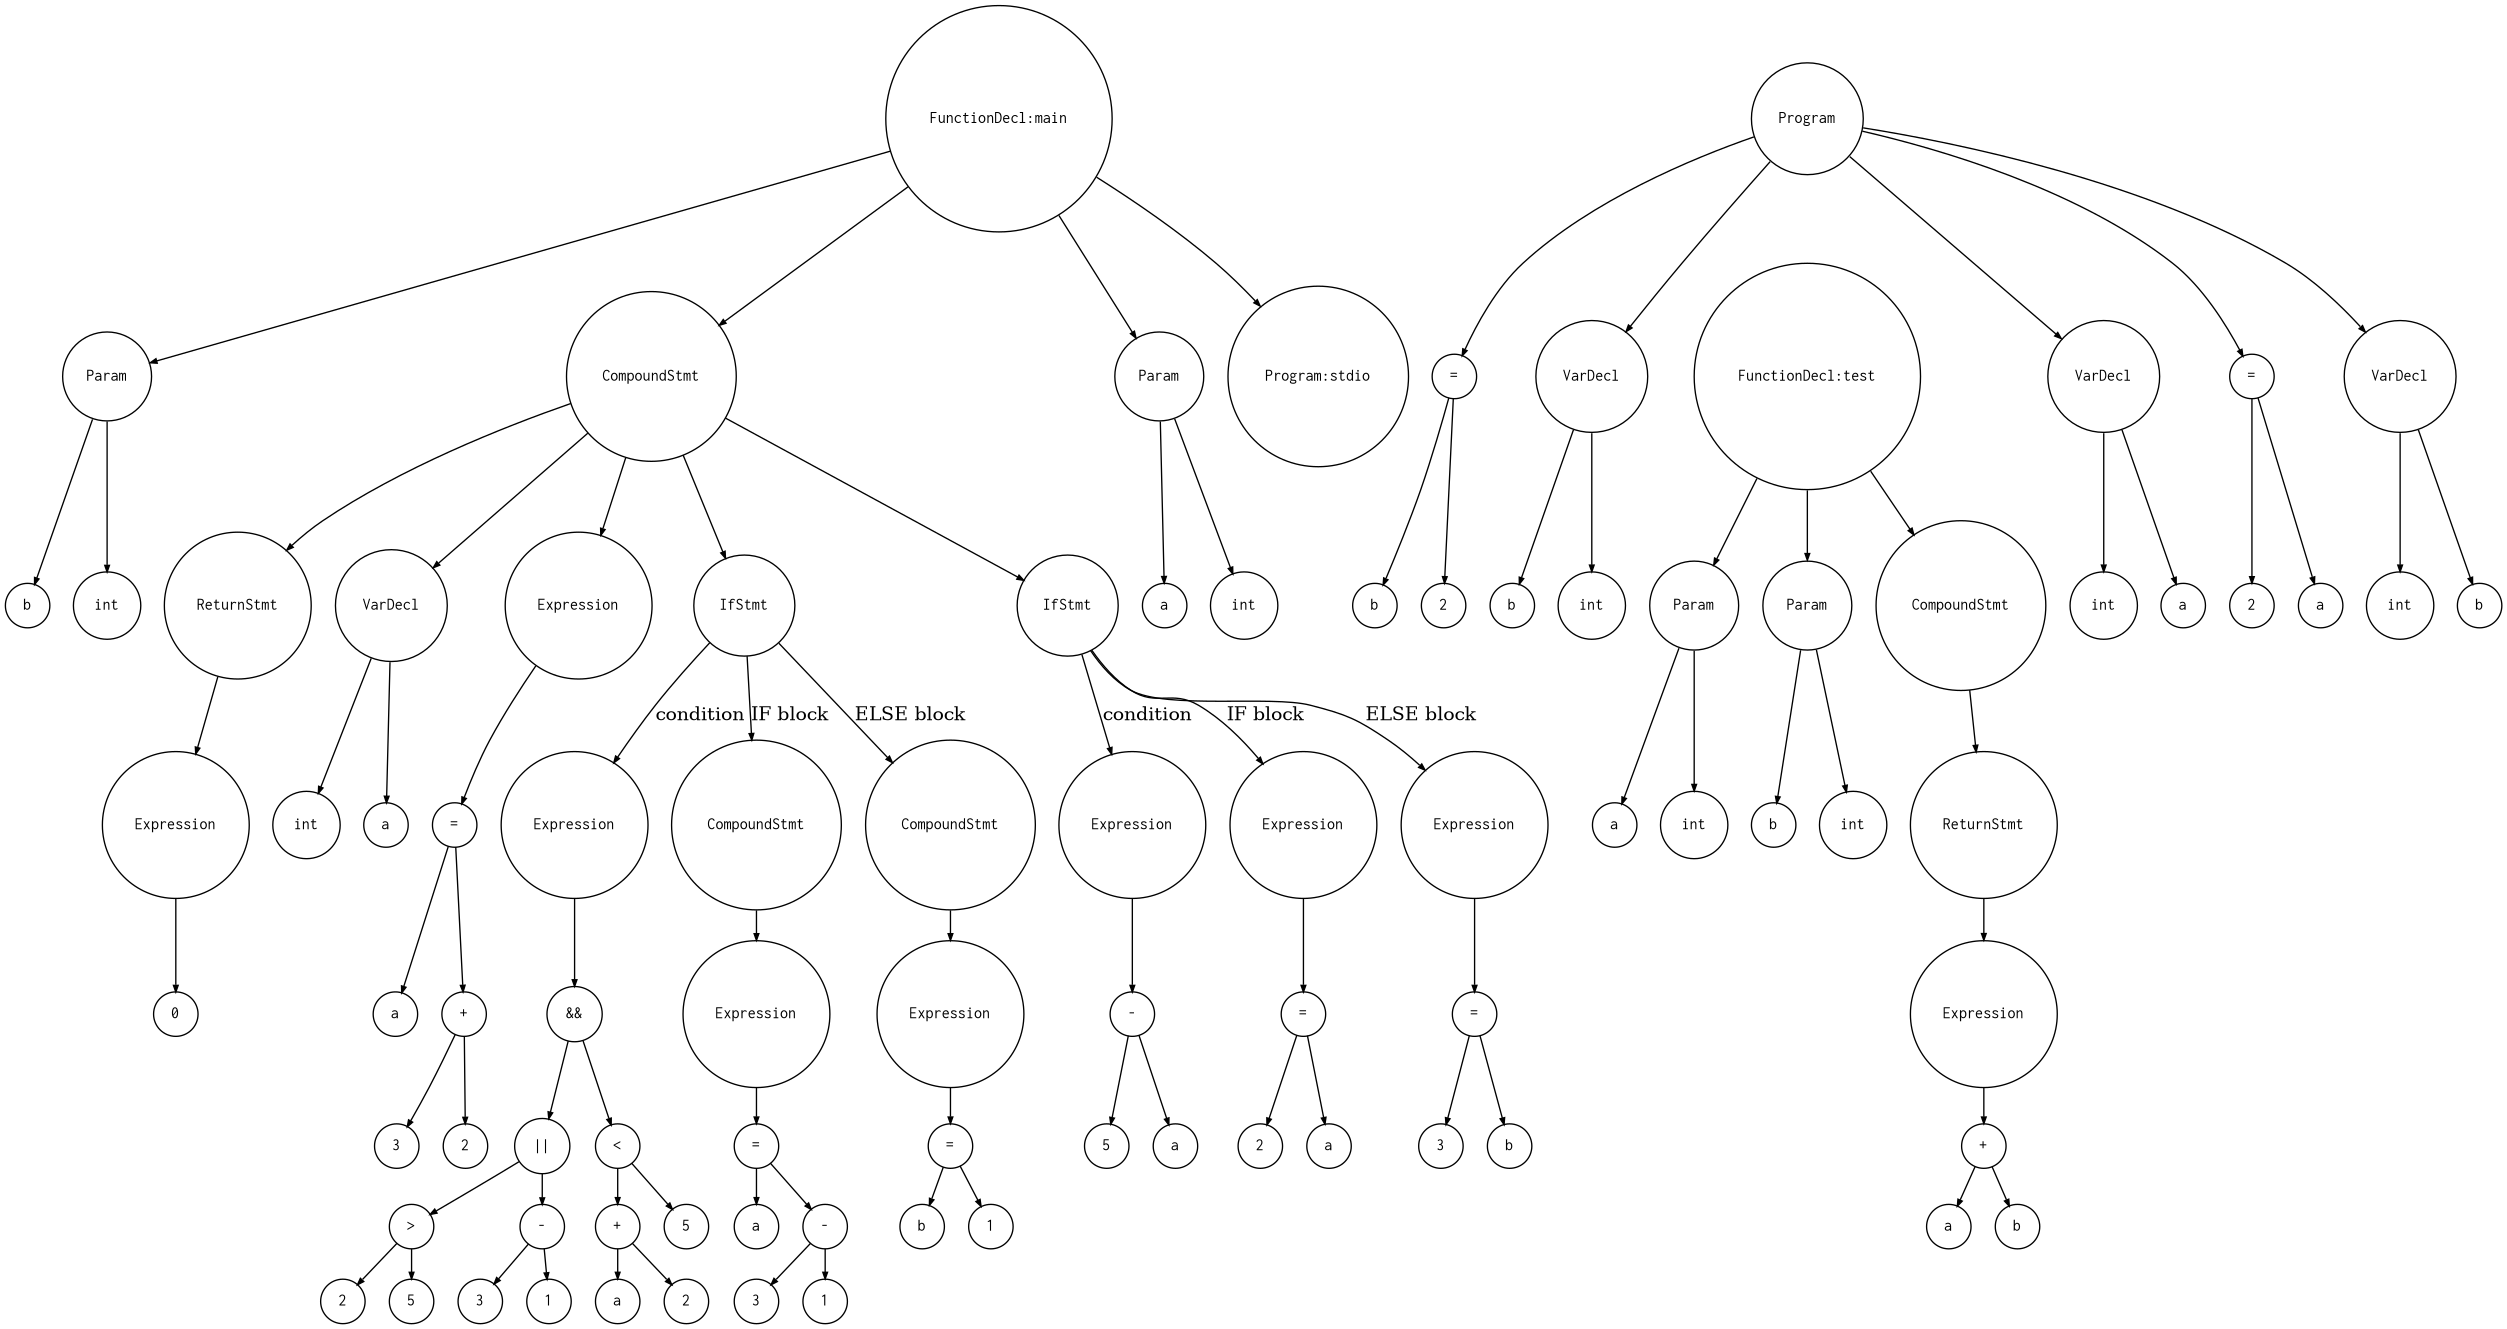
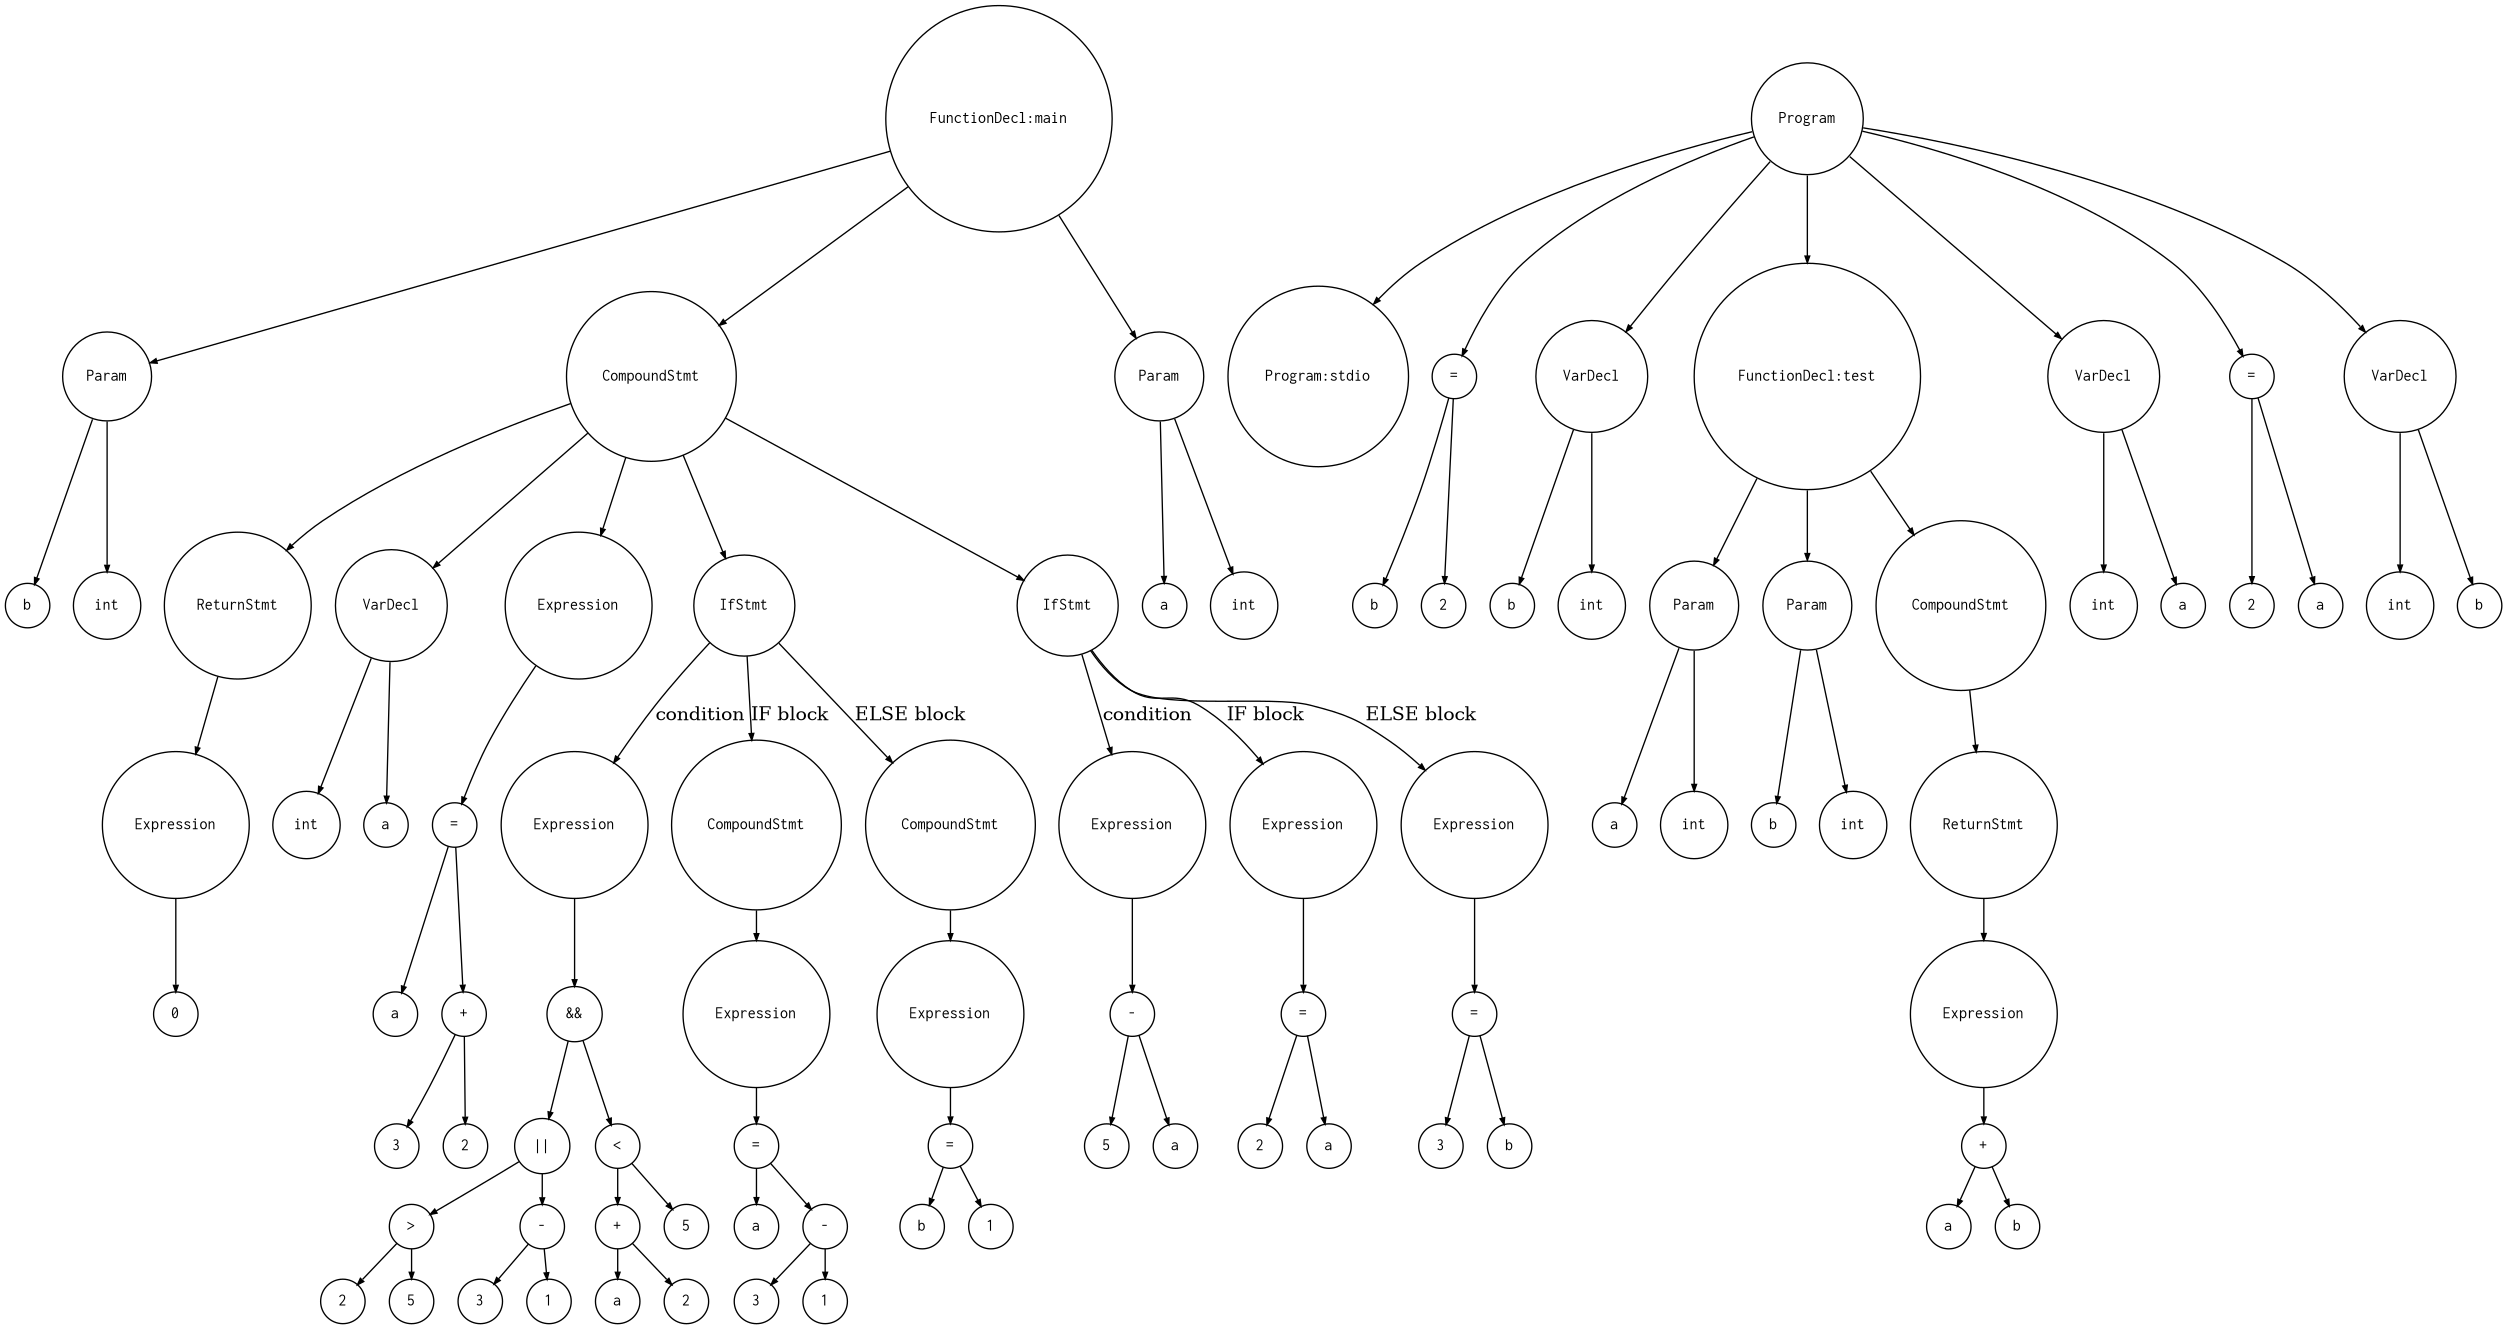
none -> (1807, 216)
(1180, 234) -> (1555, 194)
